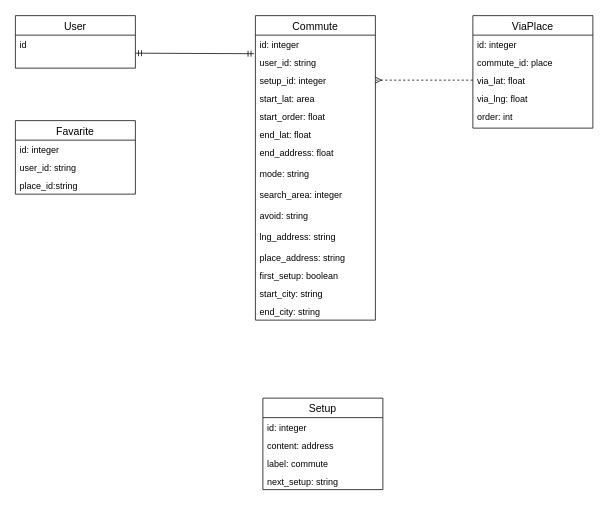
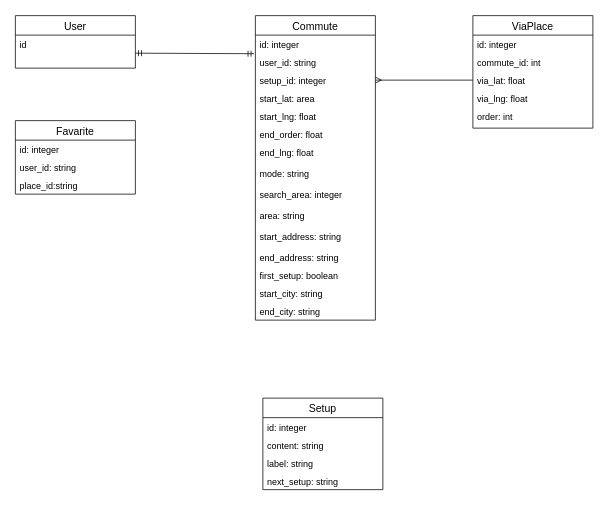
(515, 63) -> (510, 63)
(424, 80) -> (424, 80)
(301, 117) -> (295, 117)
(290, 135) -> (296, 135)
(301, 153) -> (290, 153)
(288, 216) -> (286, 216)
(303, 237) -> (309, 237)
(308, 258) -> (304, 258)
(305, 446) -> (301, 446)
(298, 464) -> (294, 464)
